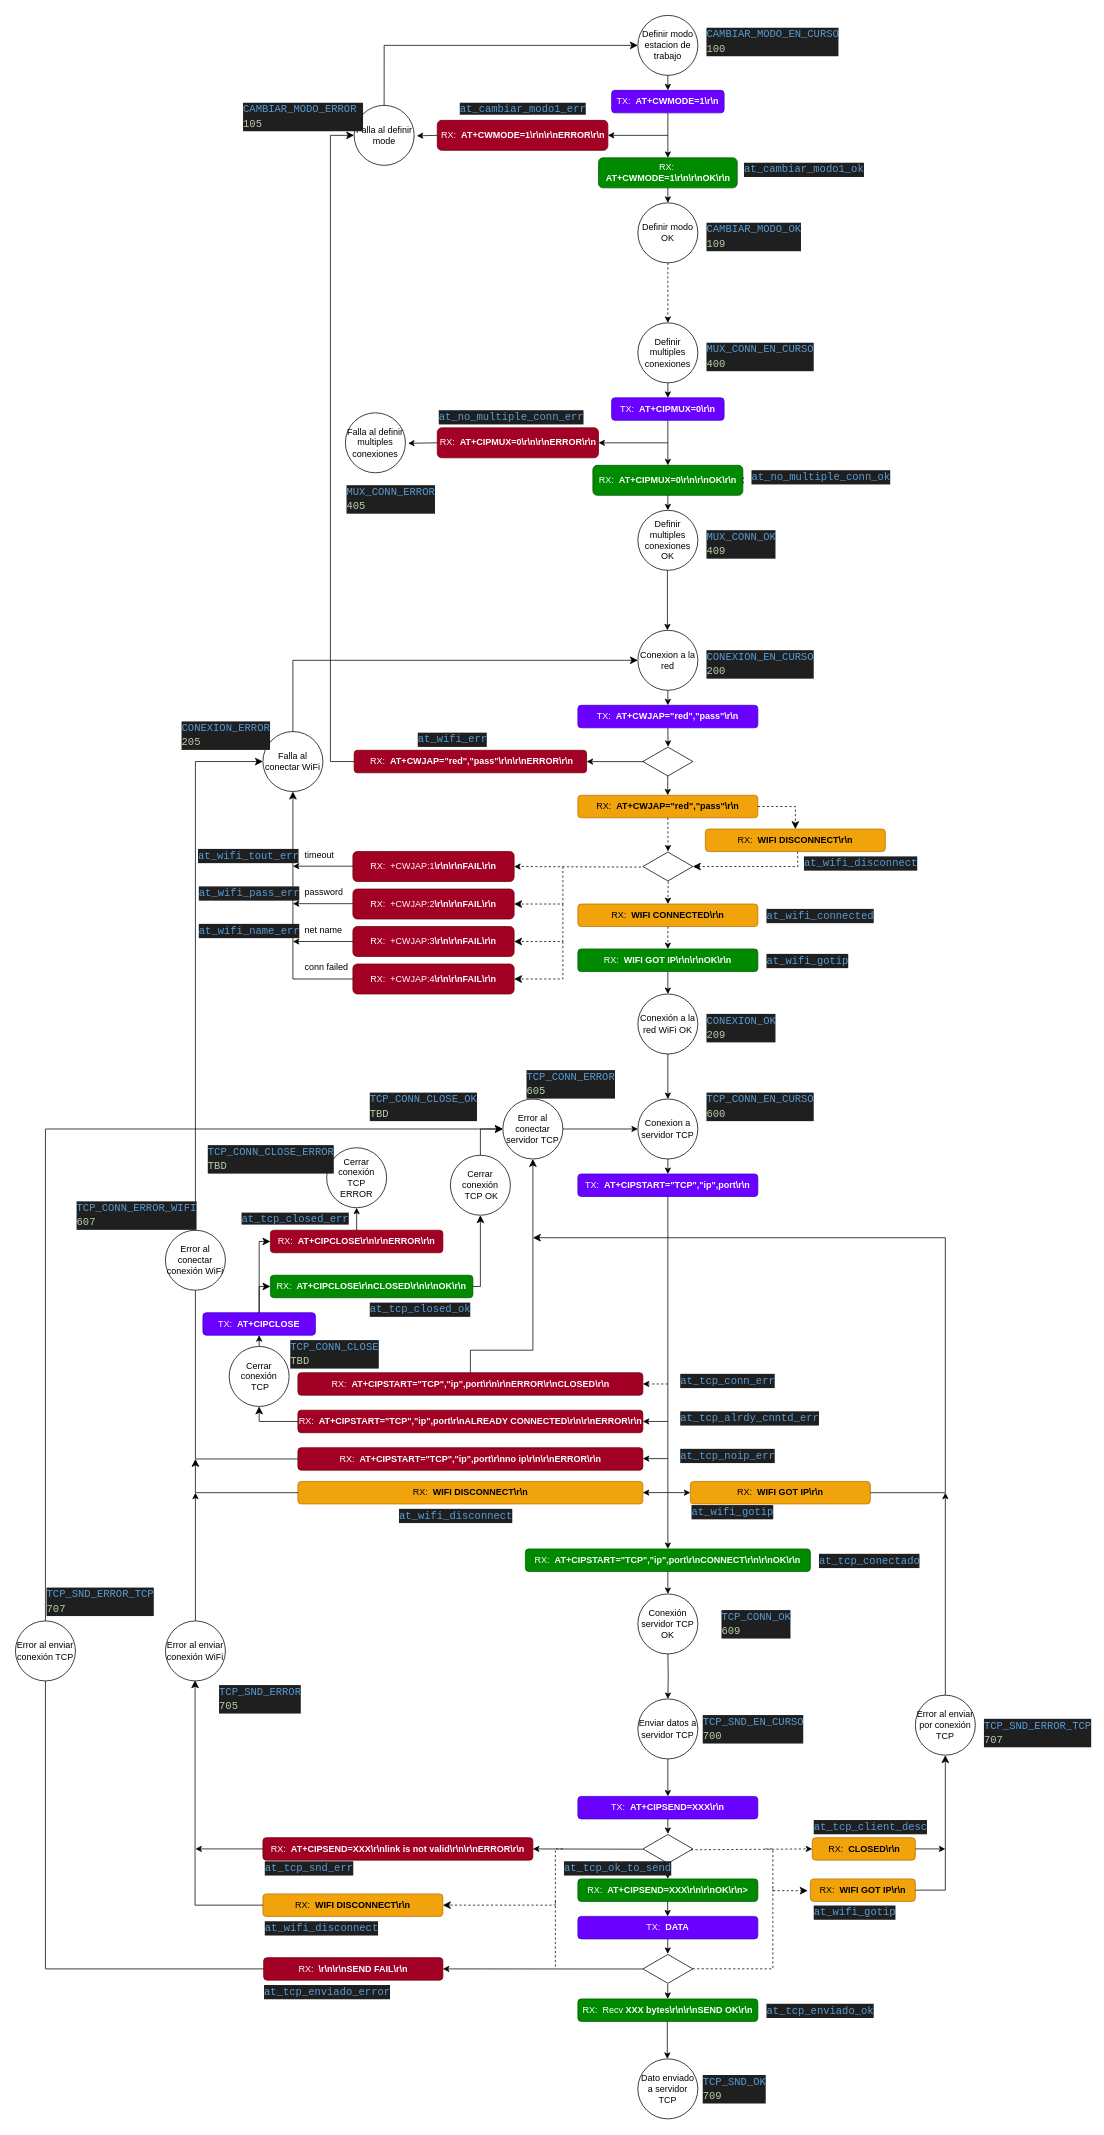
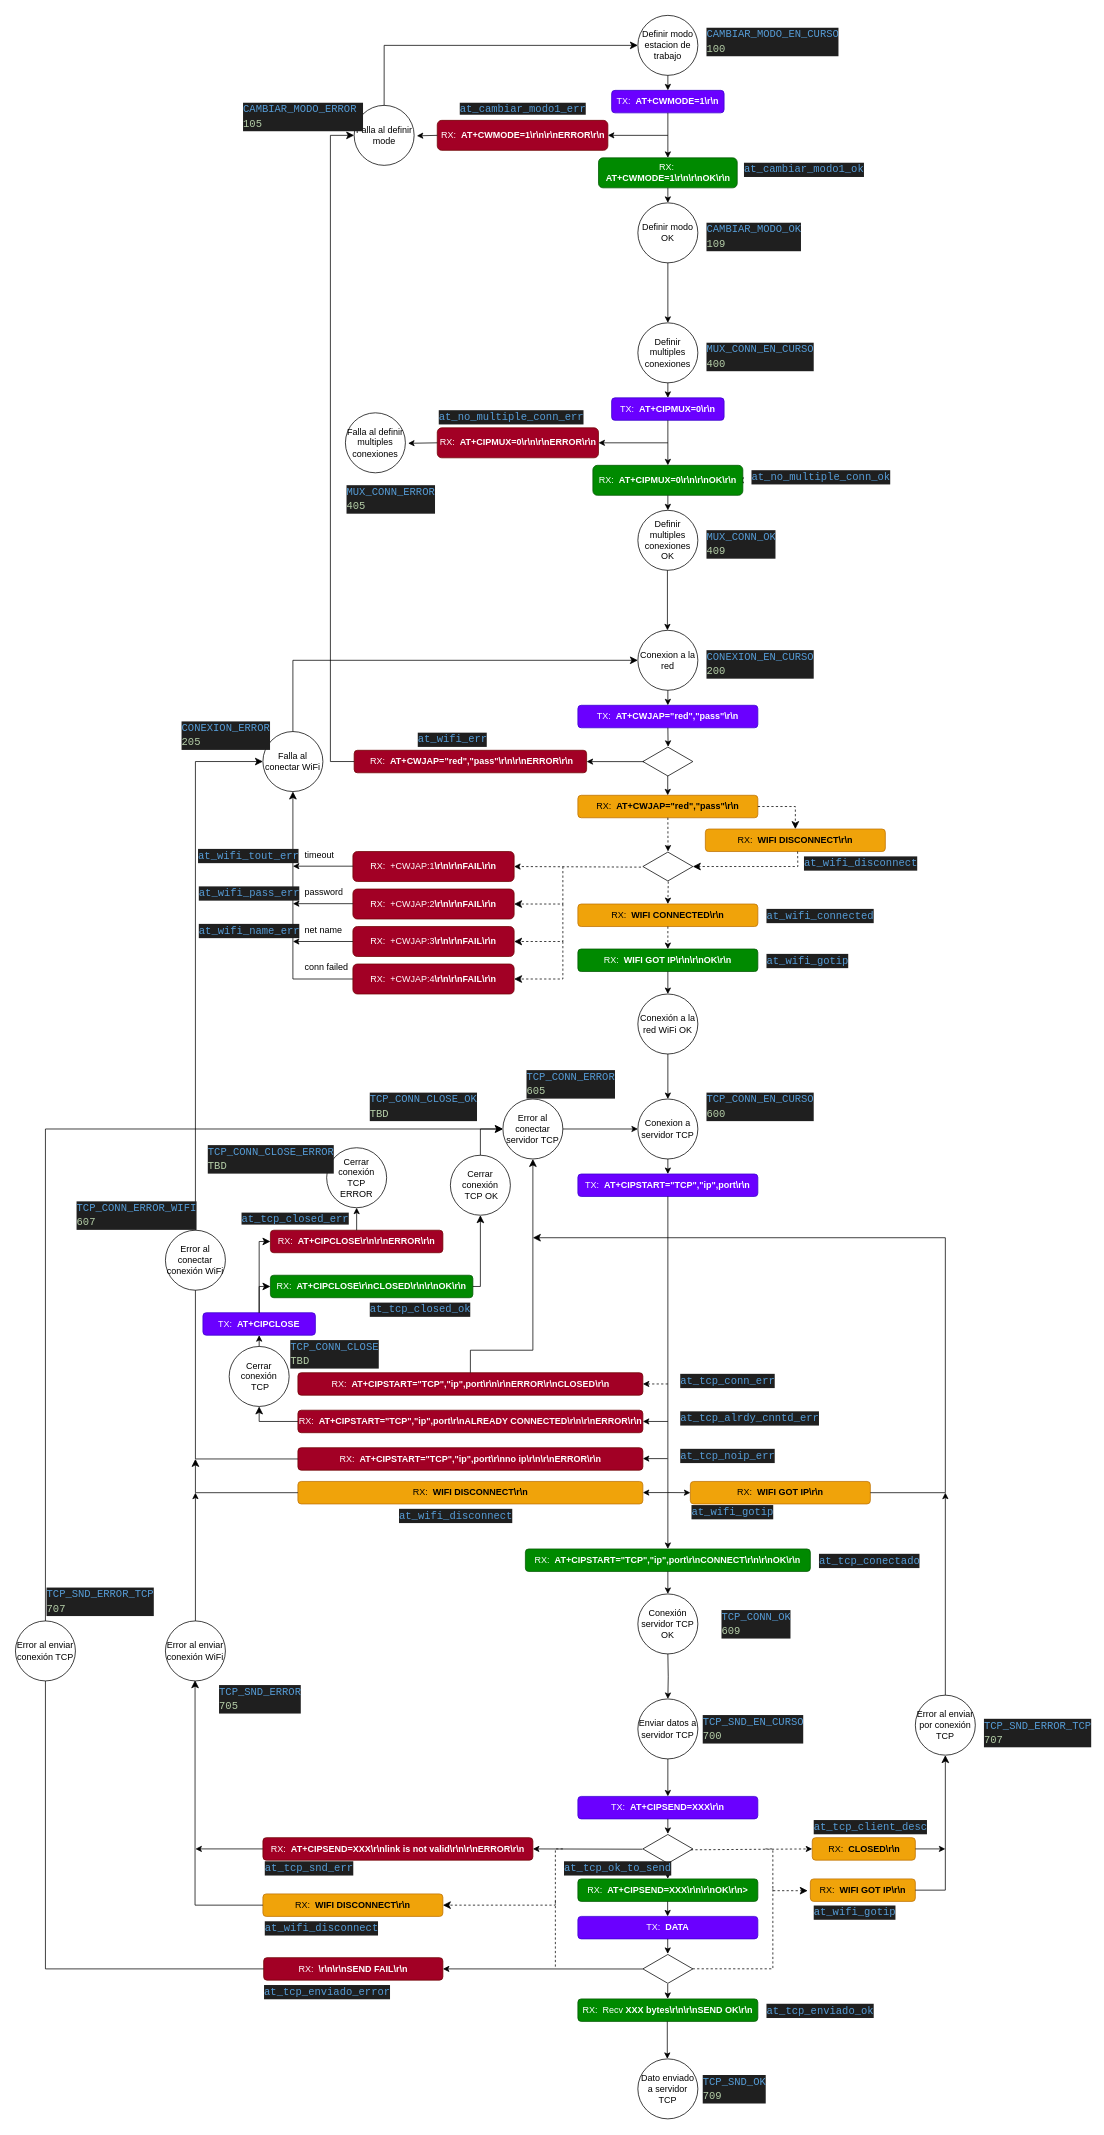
(668, 290) -> (668, 290)
(739, 1024) -> none
